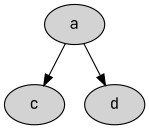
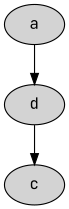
(57, 60) -> (35, 139)
